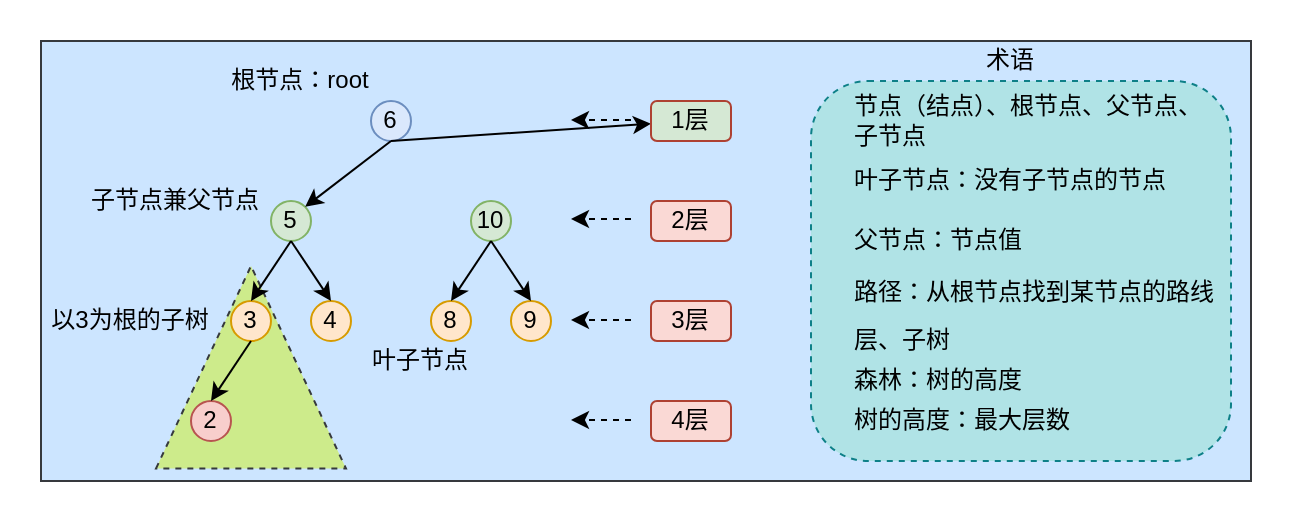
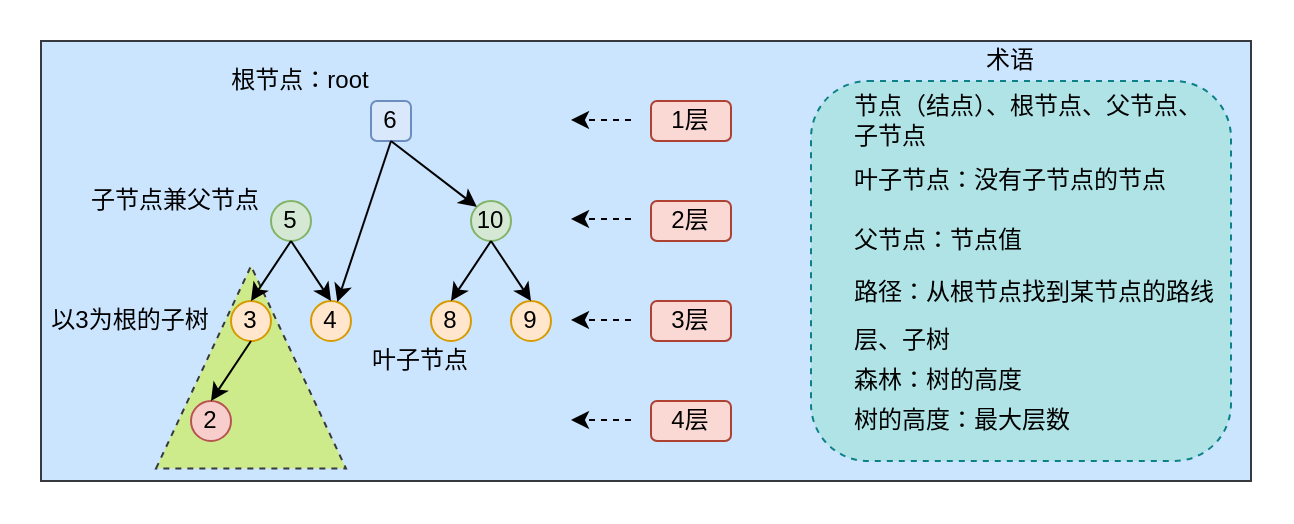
(391, 121) -> (391, 121)
(691, 121) -> (691, 121)
(515, 133) -> (431, 172)
(353, 170) -> (366, 216)
